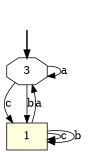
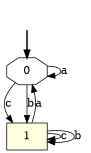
(27, 71) -> (27, 71)
